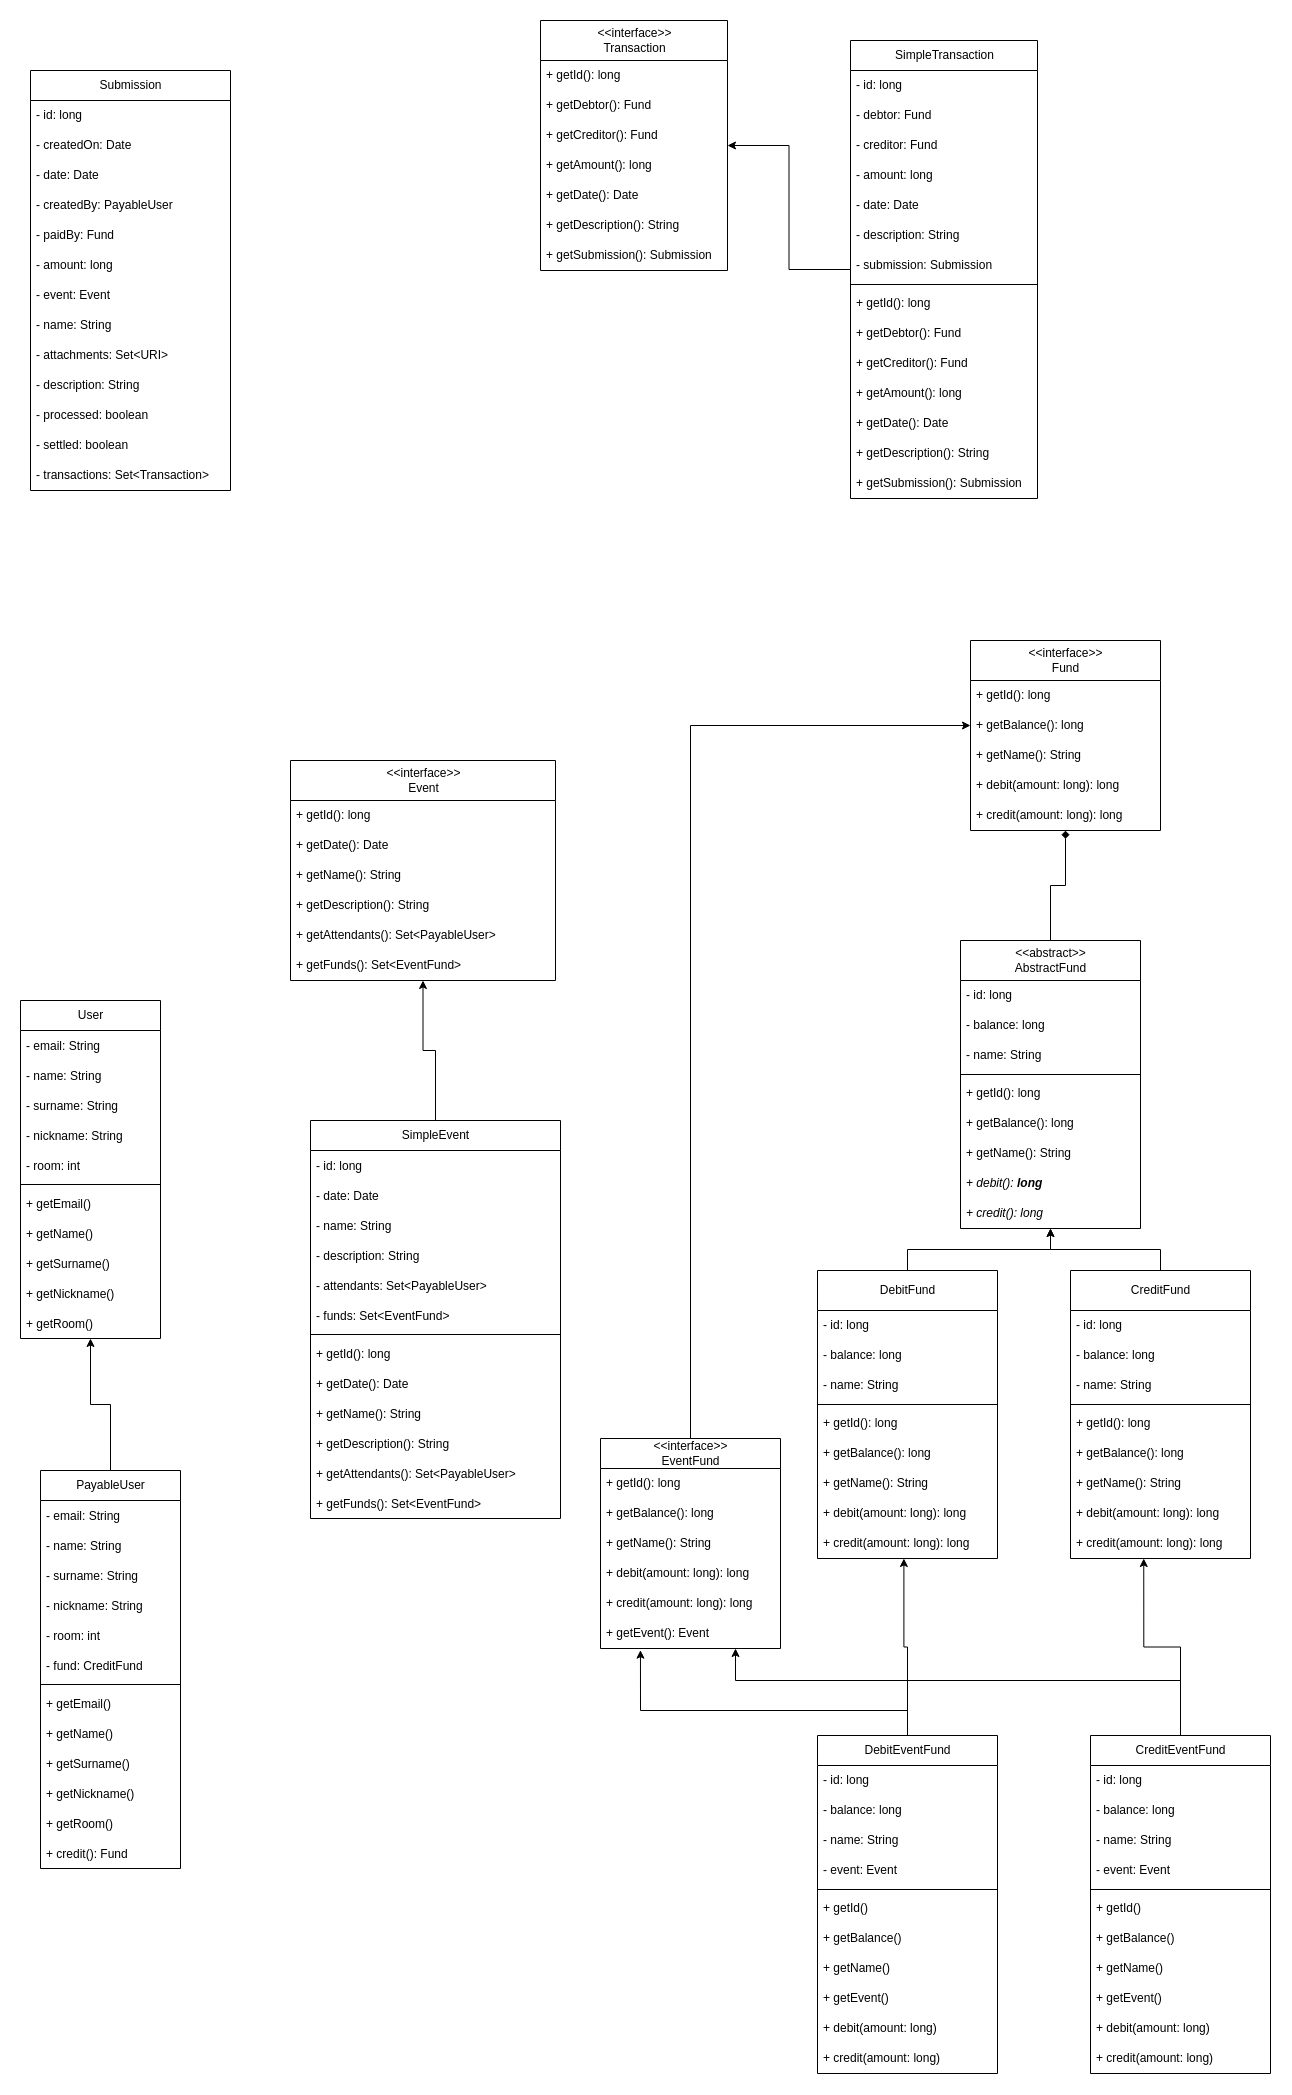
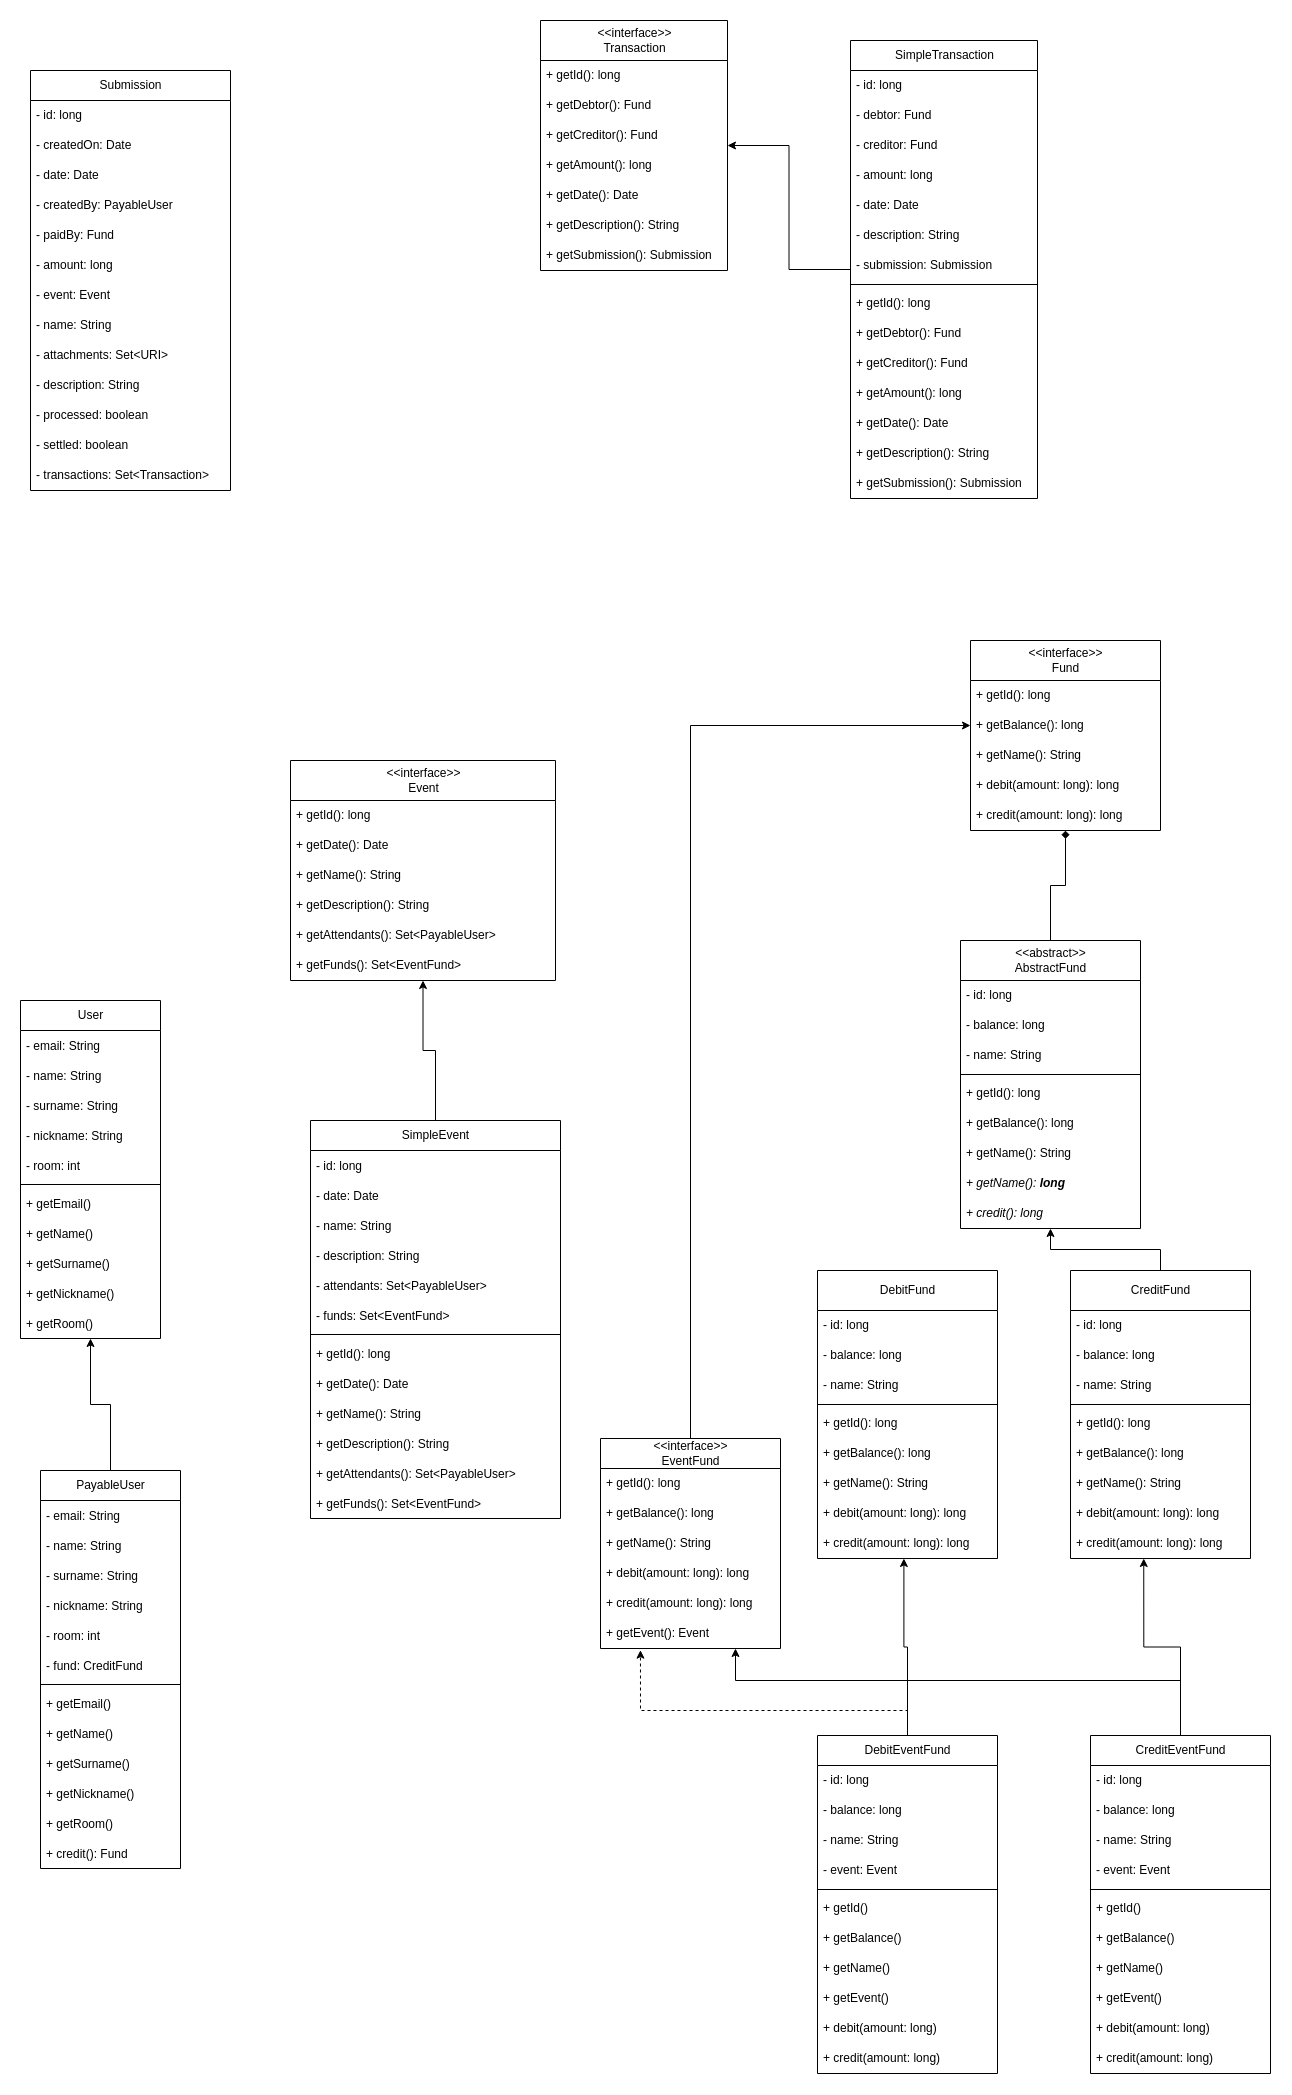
(1009, 1184) -> (1017, 1184)
(968, 1250) -> none
(748, 1711) -> (748, 1711)
